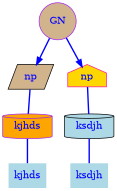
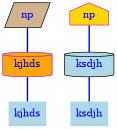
(58, 21) -> none
